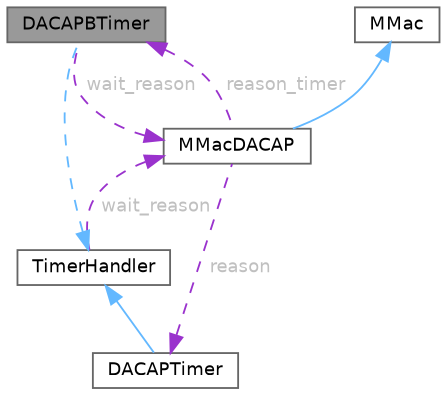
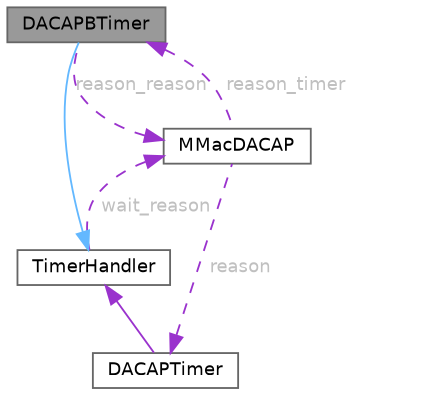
(397, 25) -> none
(139, 86) -> (139, 86)
(65, 137) -> (65, 137)
(135, 327) -> (135, 327)
